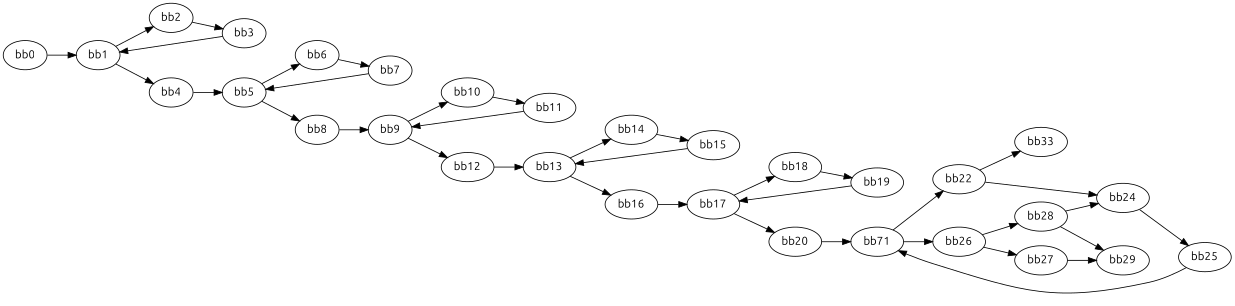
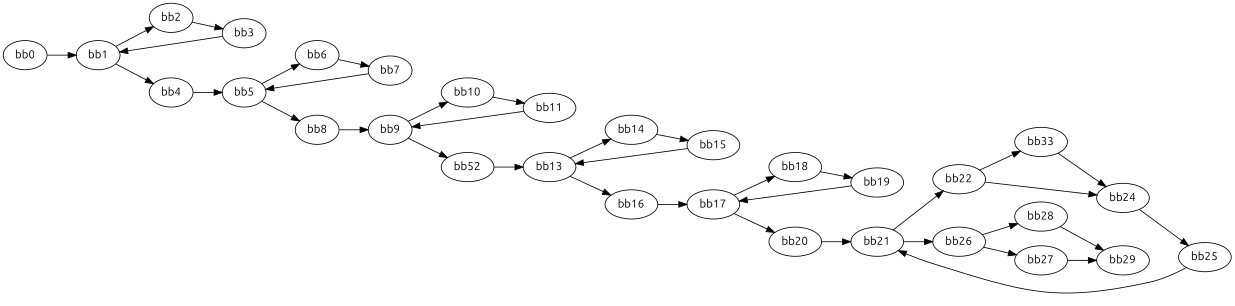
(468, 167) -> (468, 167)
(1078, 208) -> (1079, 168)
(877, 242) -> (877, 242)
